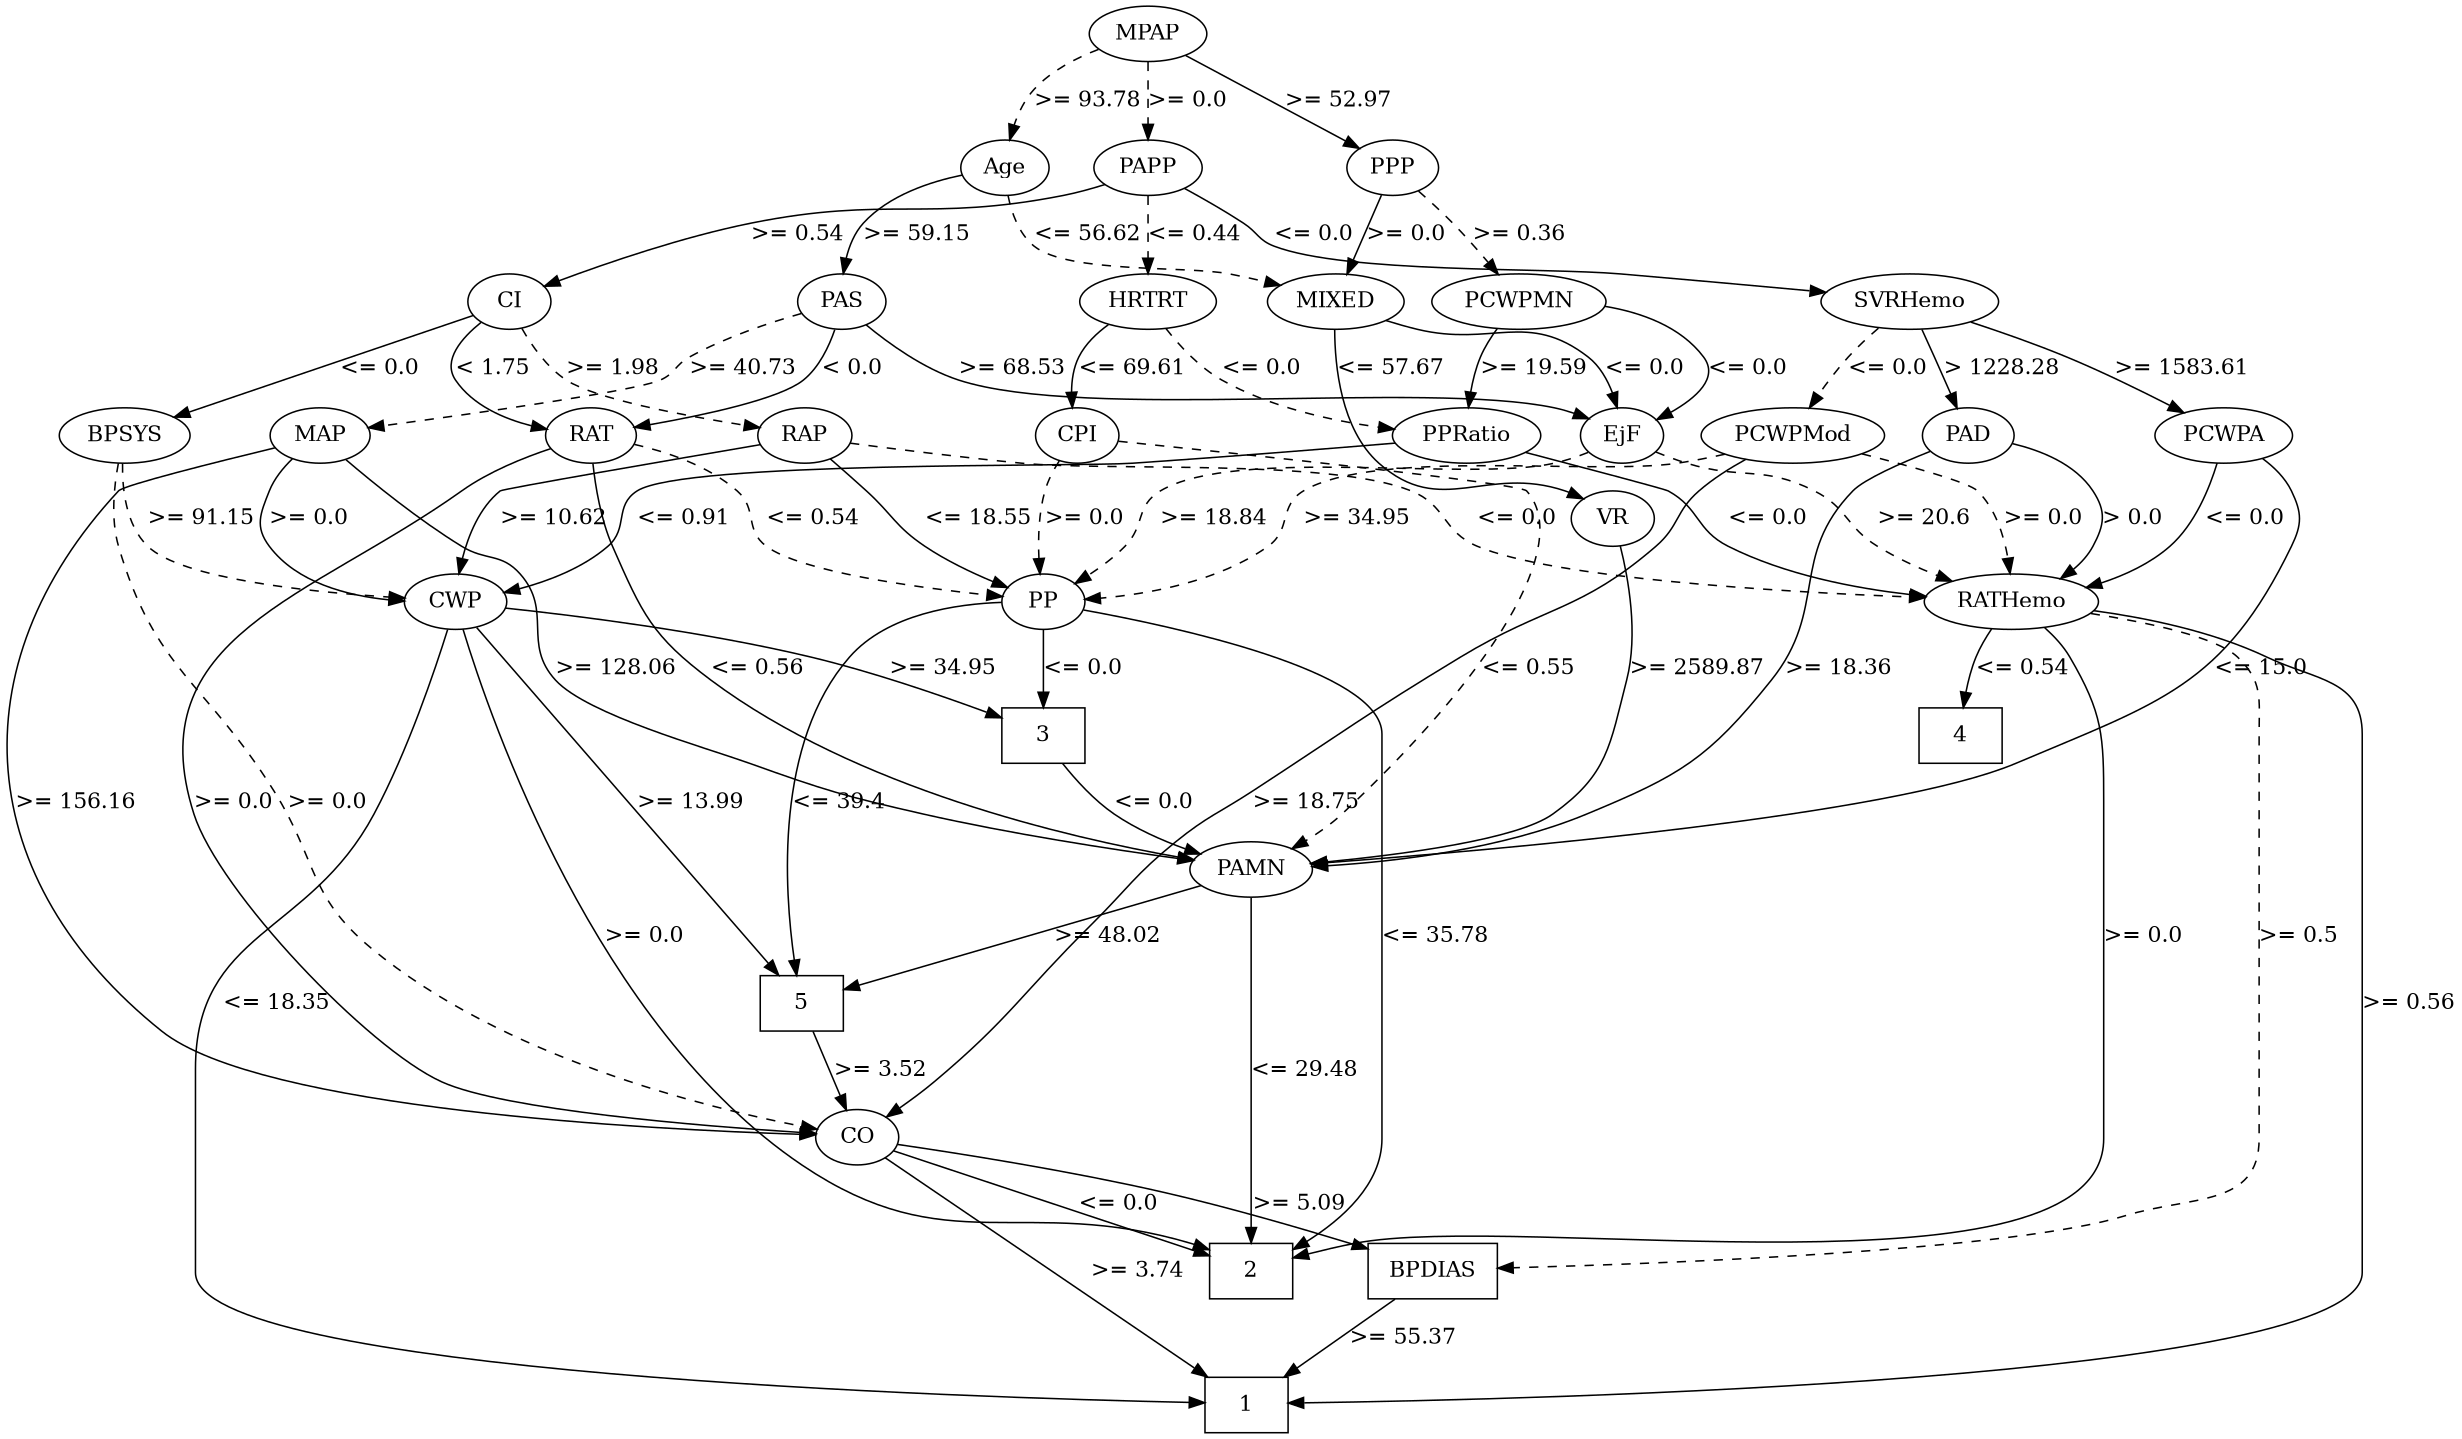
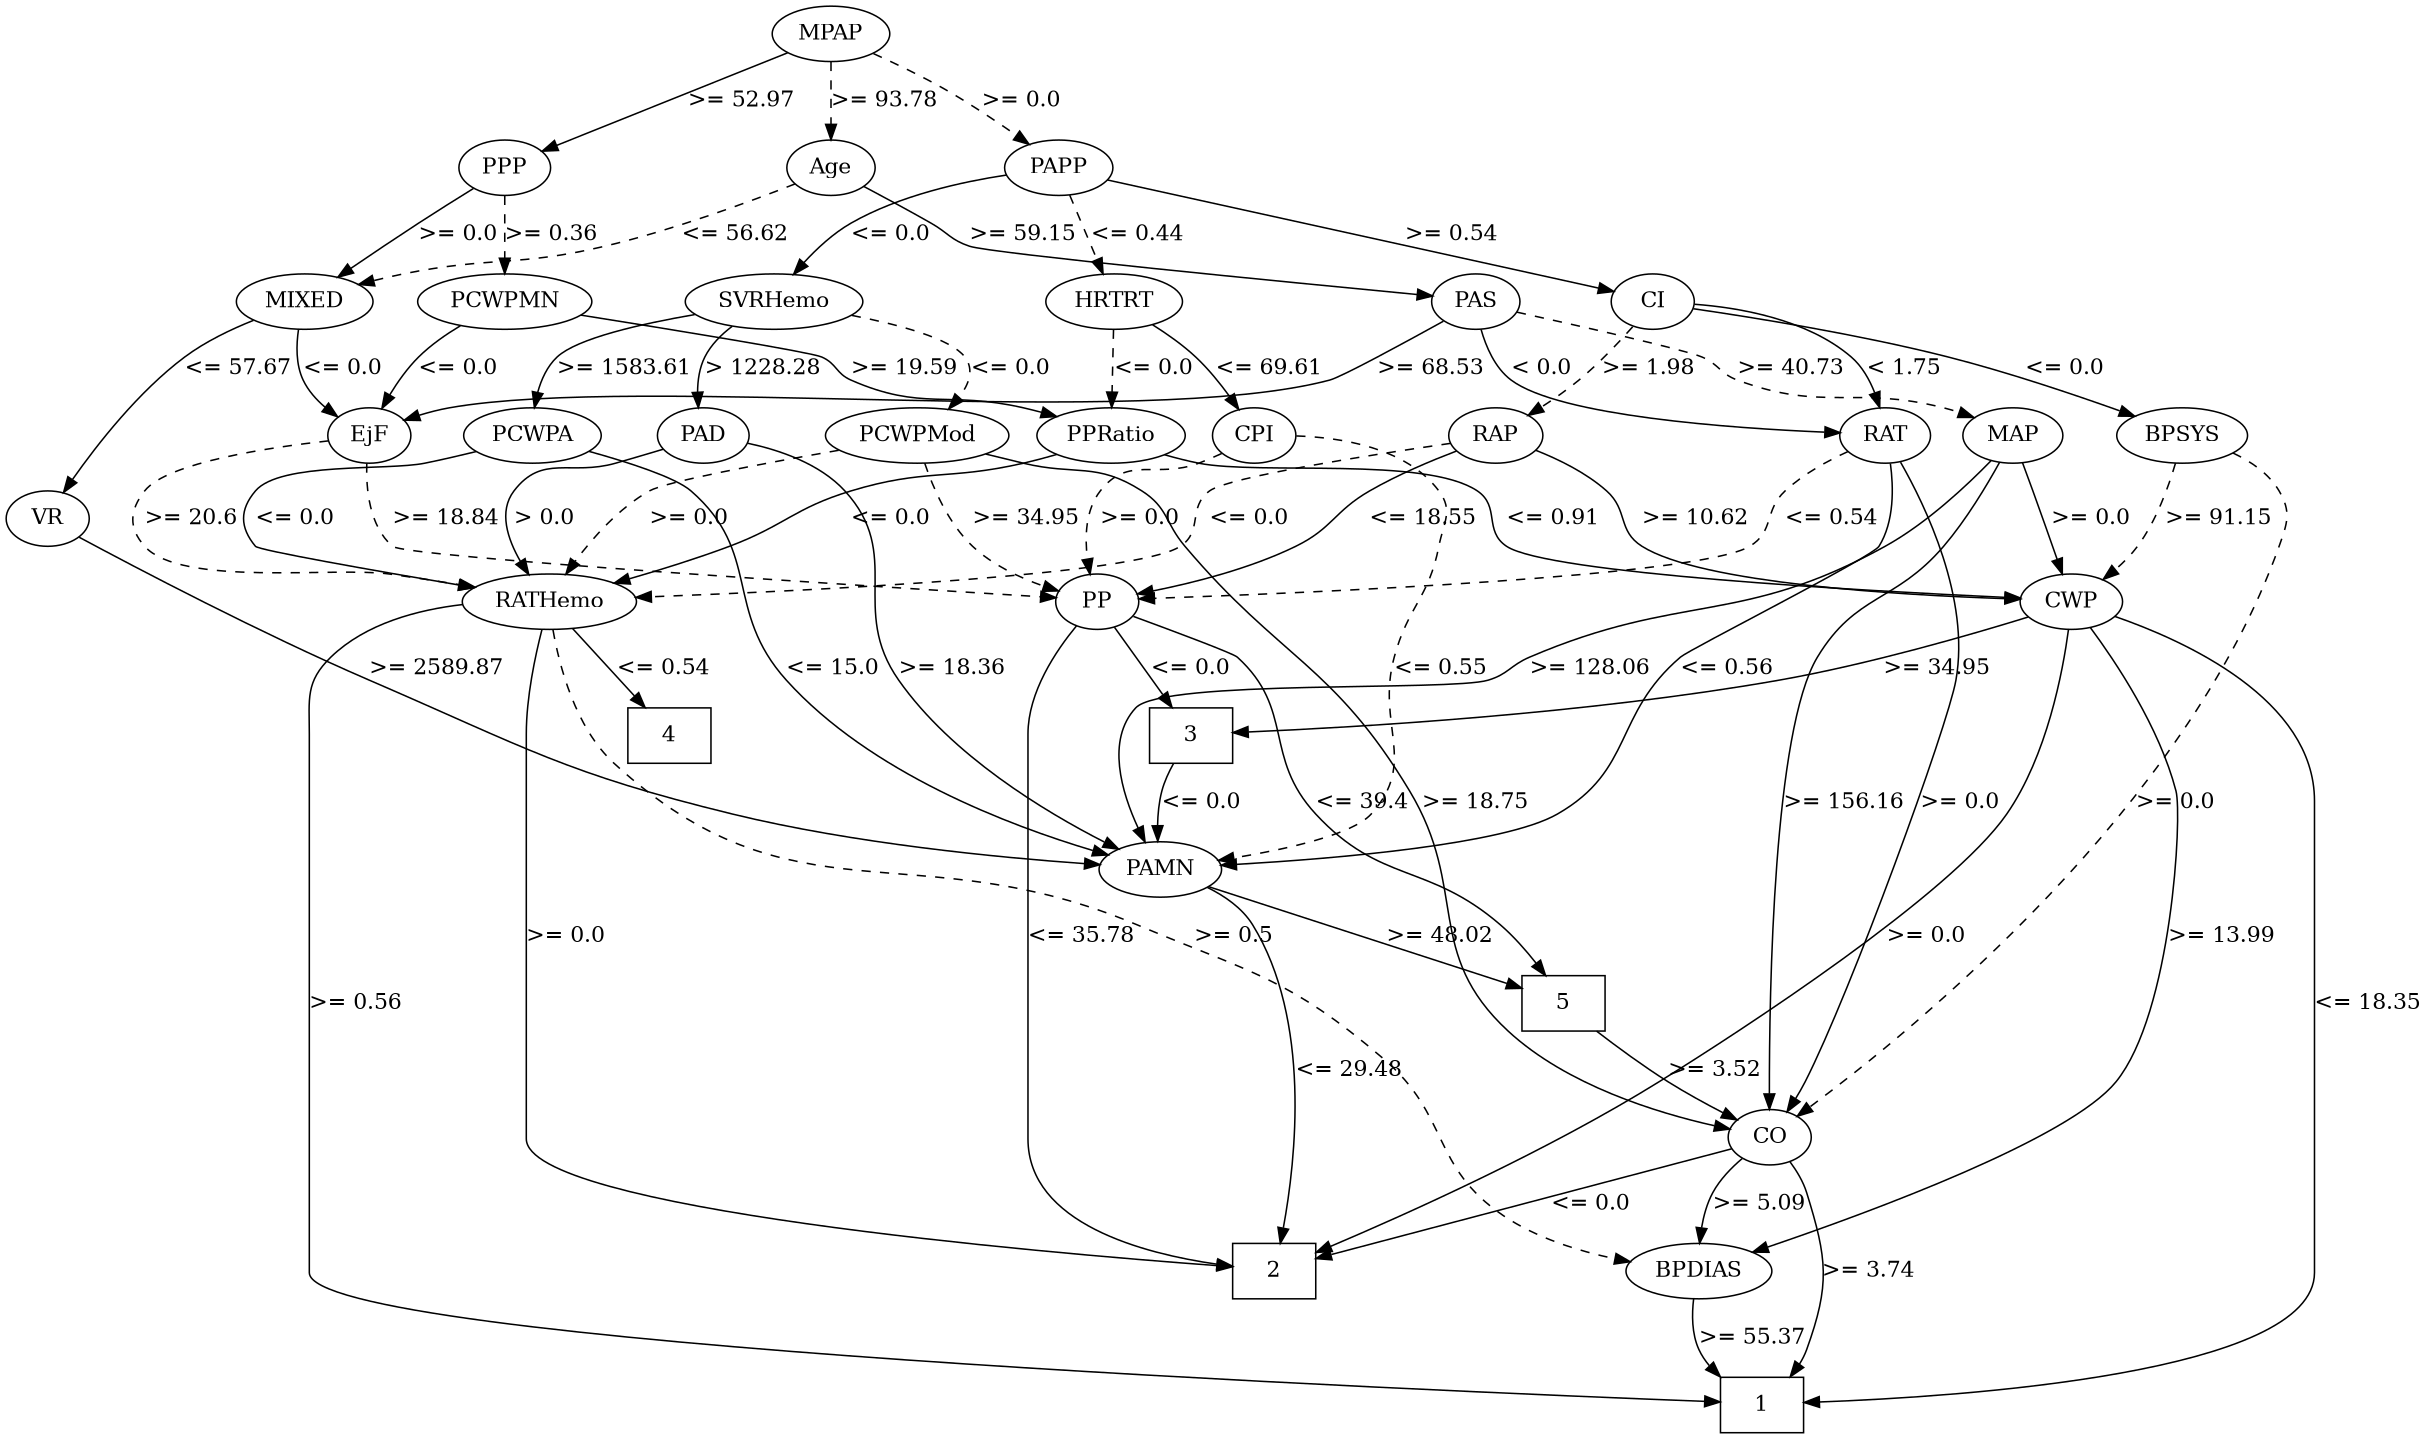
(623, 796) -> (2139, 1039)
(1433, 1271) -> (1699, 1271)
